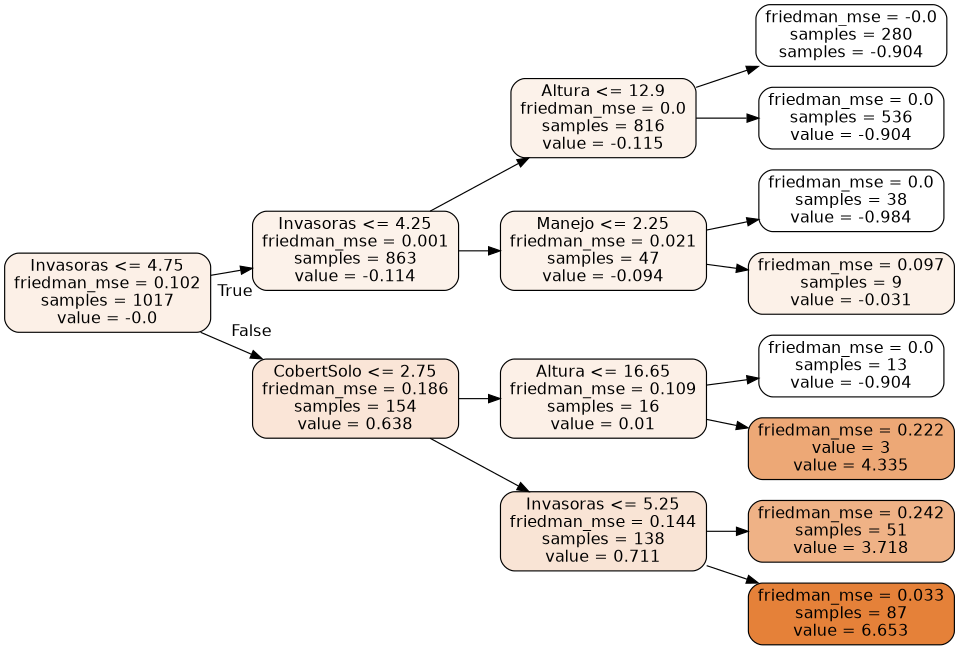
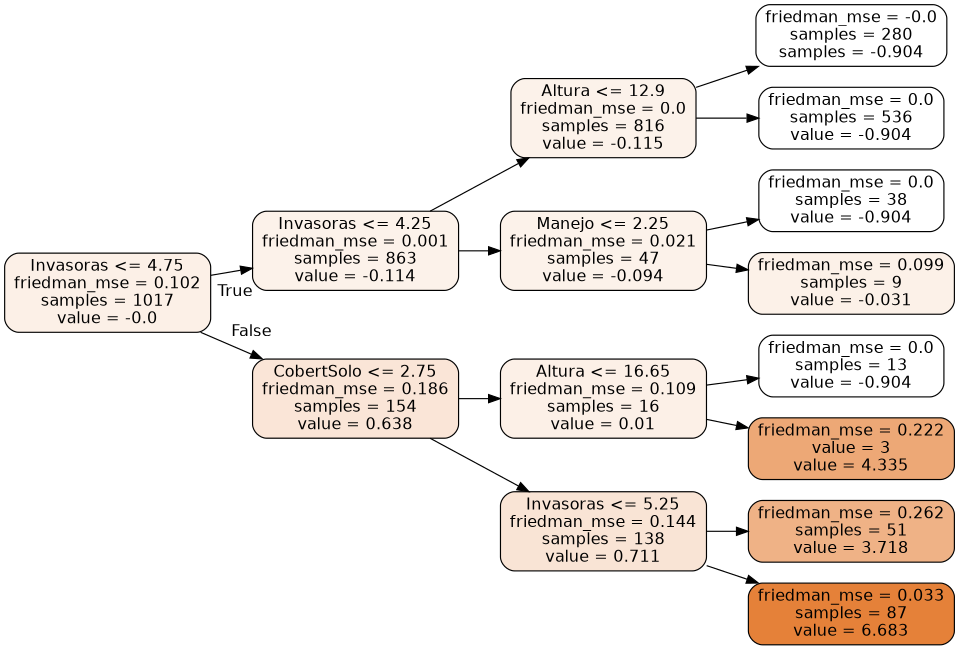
(851, 201) -> (851, 201)
(851, 283) -> (851, 283)
(851, 531) -> (851, 531)
(851, 614) -> (851, 614)
